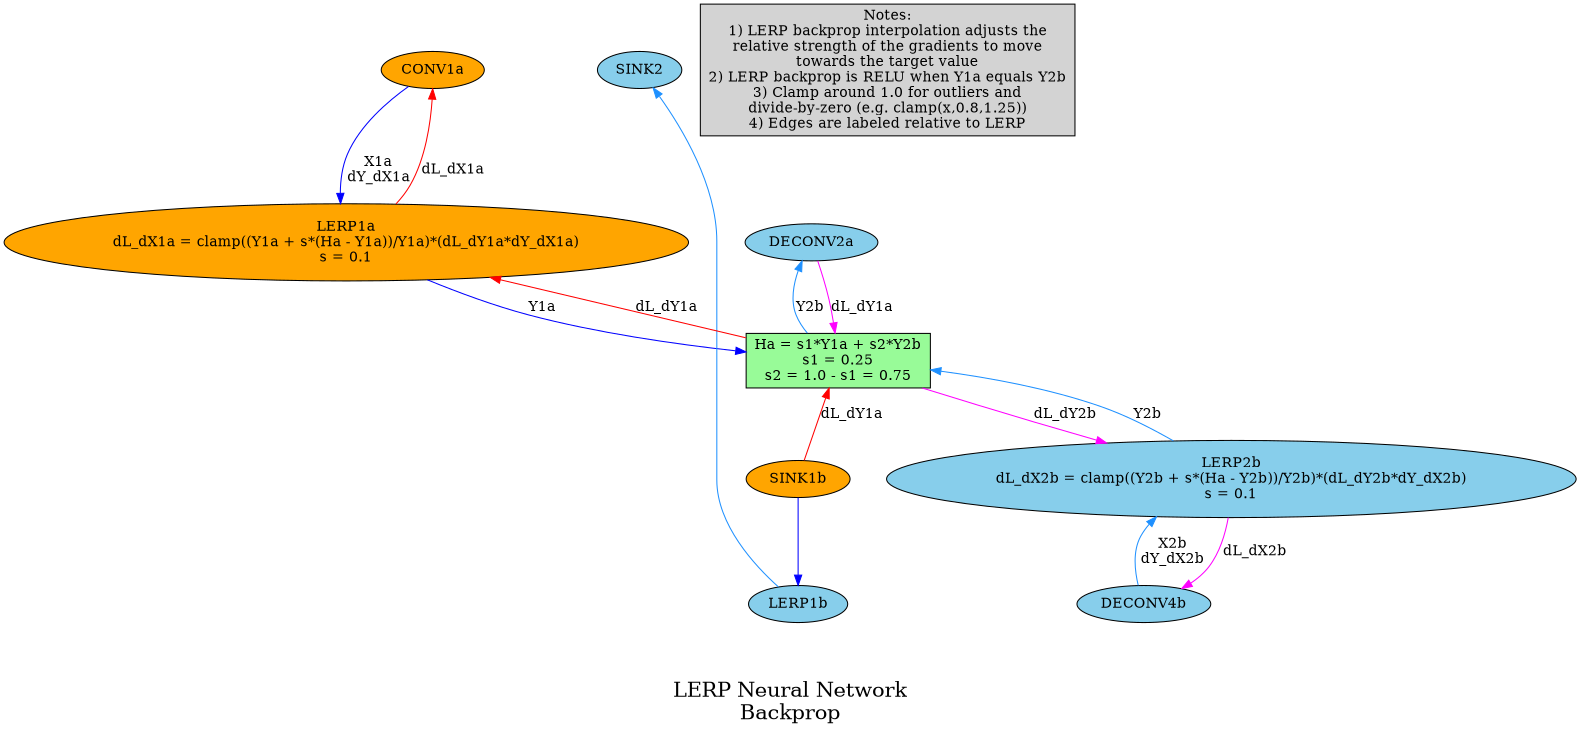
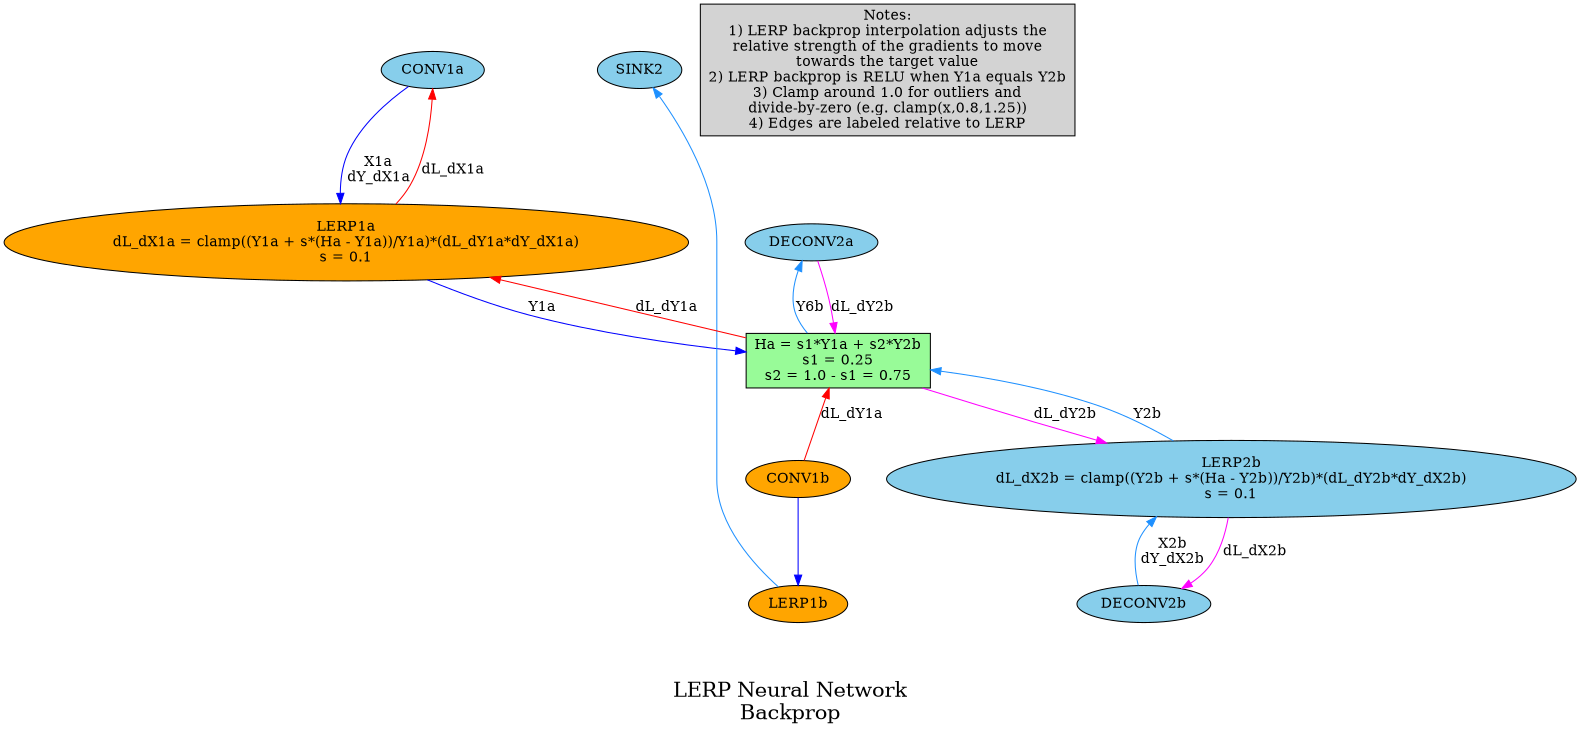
(433, 70) -> (433, 70)
(810, 307) -> (810, 307)
(862, 307) -> (862, 307)
(798, 479) -> (798, 479)
(798, 604) -> (798, 604)
(1144, 604) -> (1144, 604)
